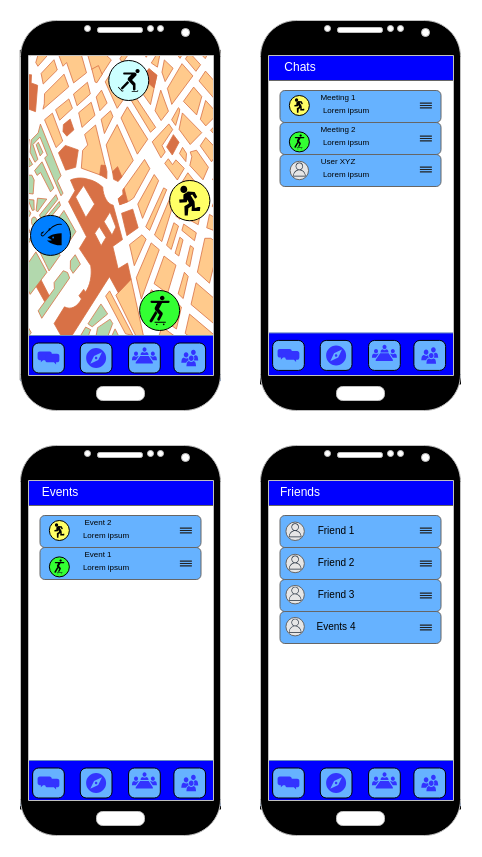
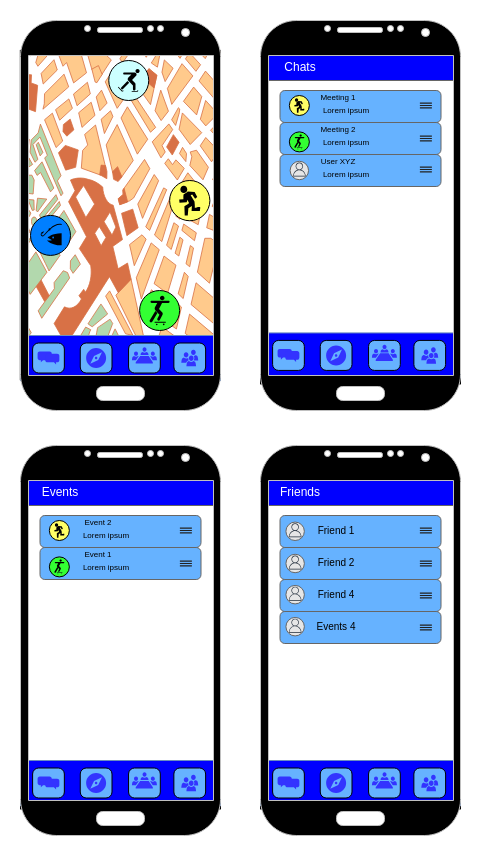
(337, 595) -> (337, 595)
